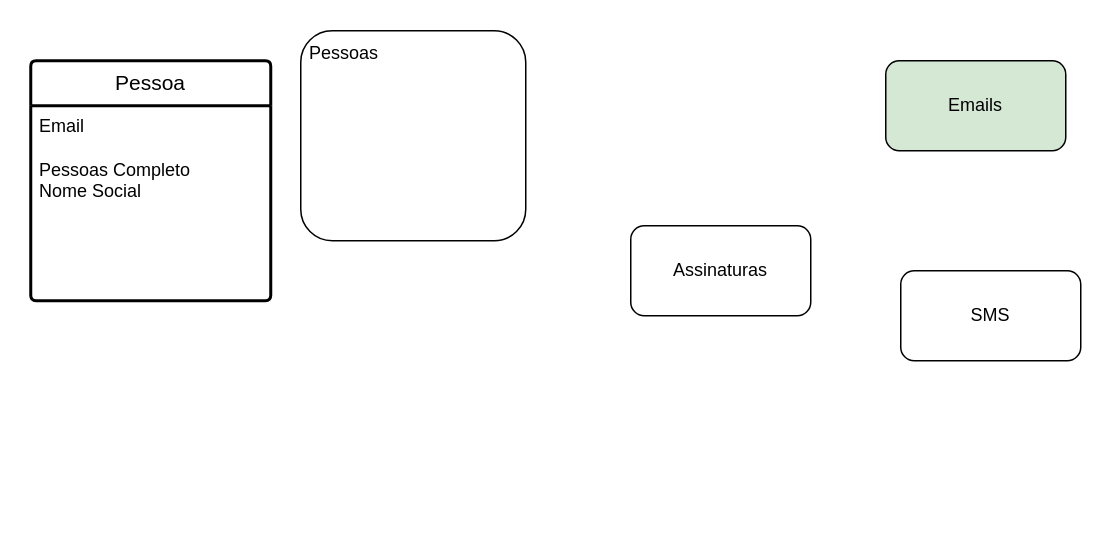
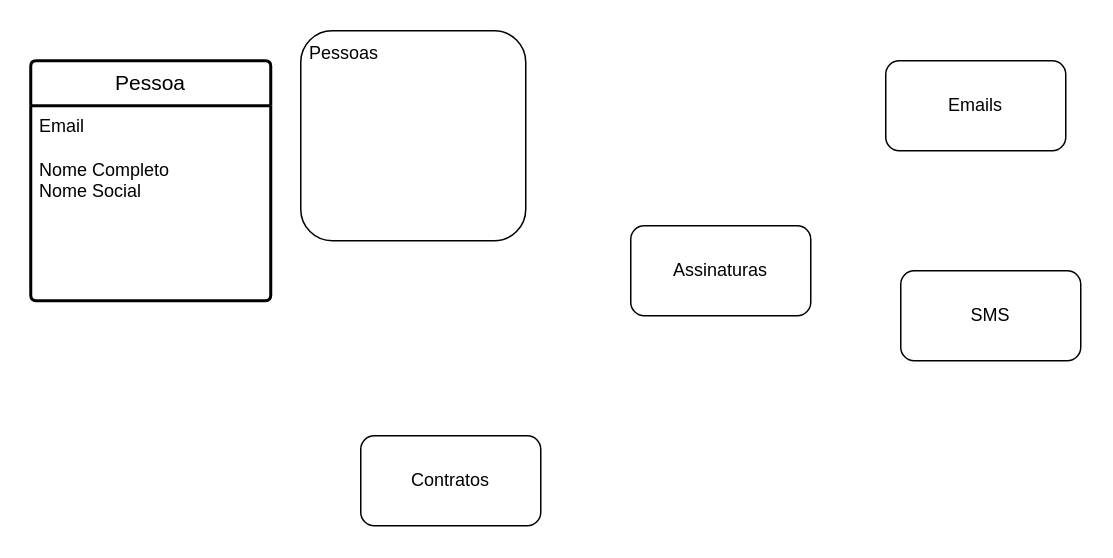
(976, 106) -> (976, 106)
(116, 149) -> (101, 149)
none -> (451, 481)
